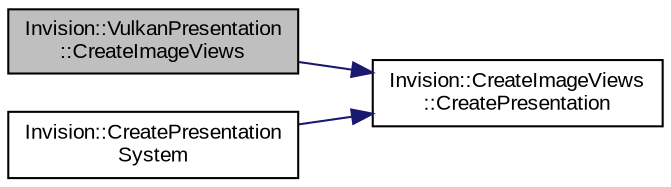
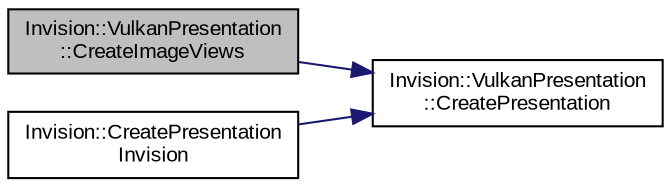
(518, 93) -> (518, 93)
(153, 145) -> (153, 145)
